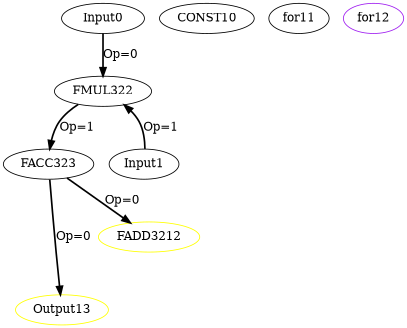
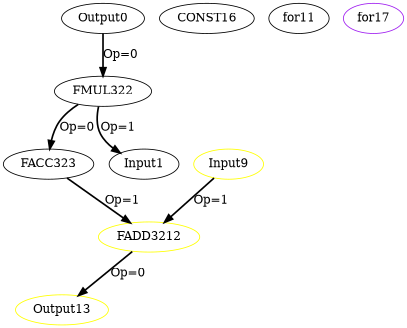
(103, 18) -> (103, 18)
(207, 18) -> (207, 18)
(374, 18) -> (374, 18)
(77, 128) -> (77, 128)
(142, 128) -> (99, 130)
none -> (229, 164)
(122, 201) -> (122, 201)
(54, 233) -> (109, 271)
